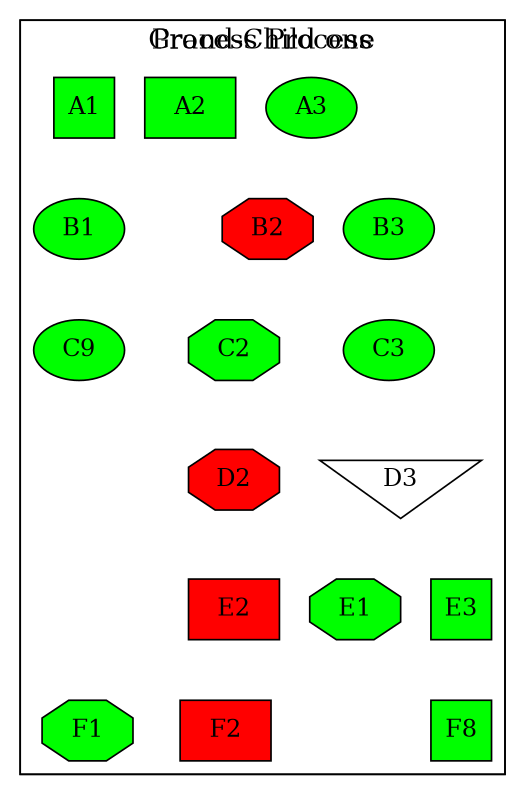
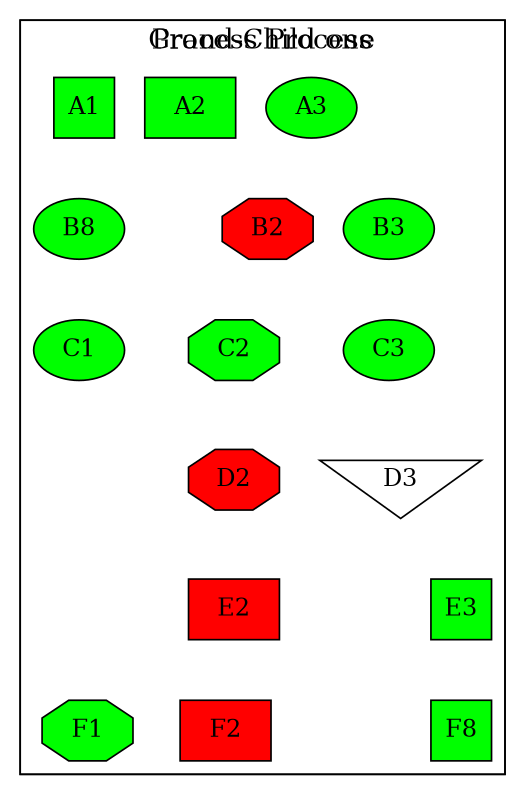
(79, 229) -> (79, 229)
(79, 350) -> (79, 350)
(355, 609) -> none
